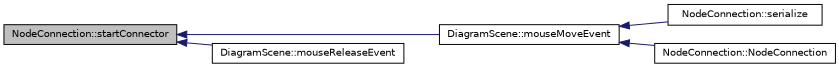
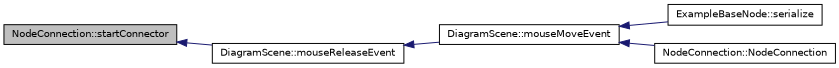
(745, 15) -> (745, 15)
(313, 35) -> (427, 43)
